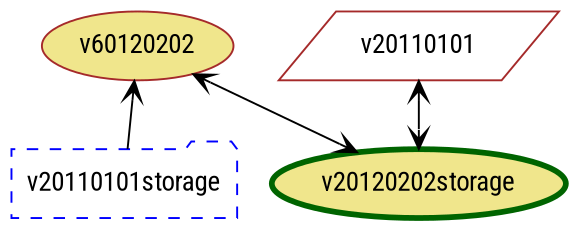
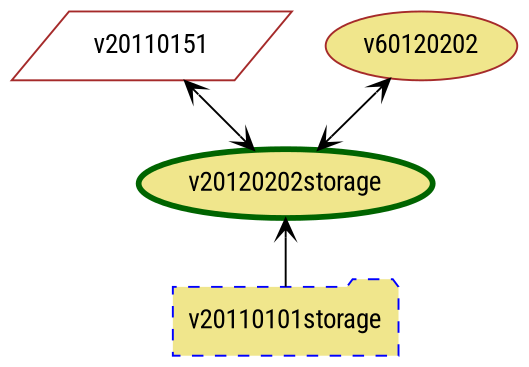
(419, 46) -> (152, 46)
(130, 125) -> (286, 262)
(124, 184) -> (286, 321)
